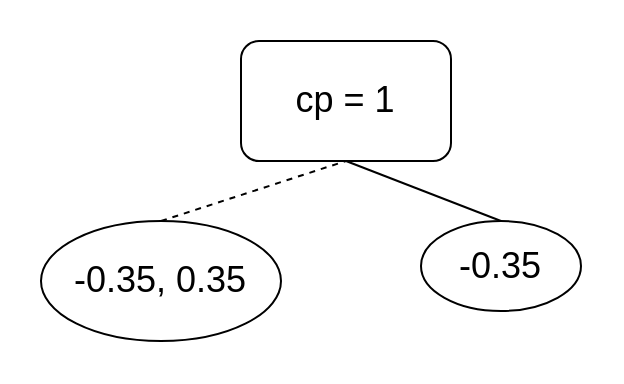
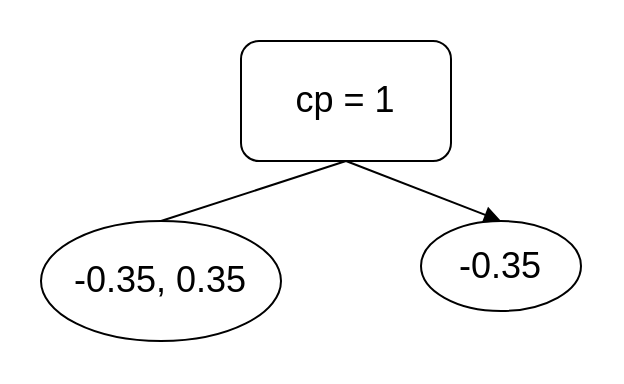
(253, 191) -> (253, 191)
(491, 217) -> (484, 214)
